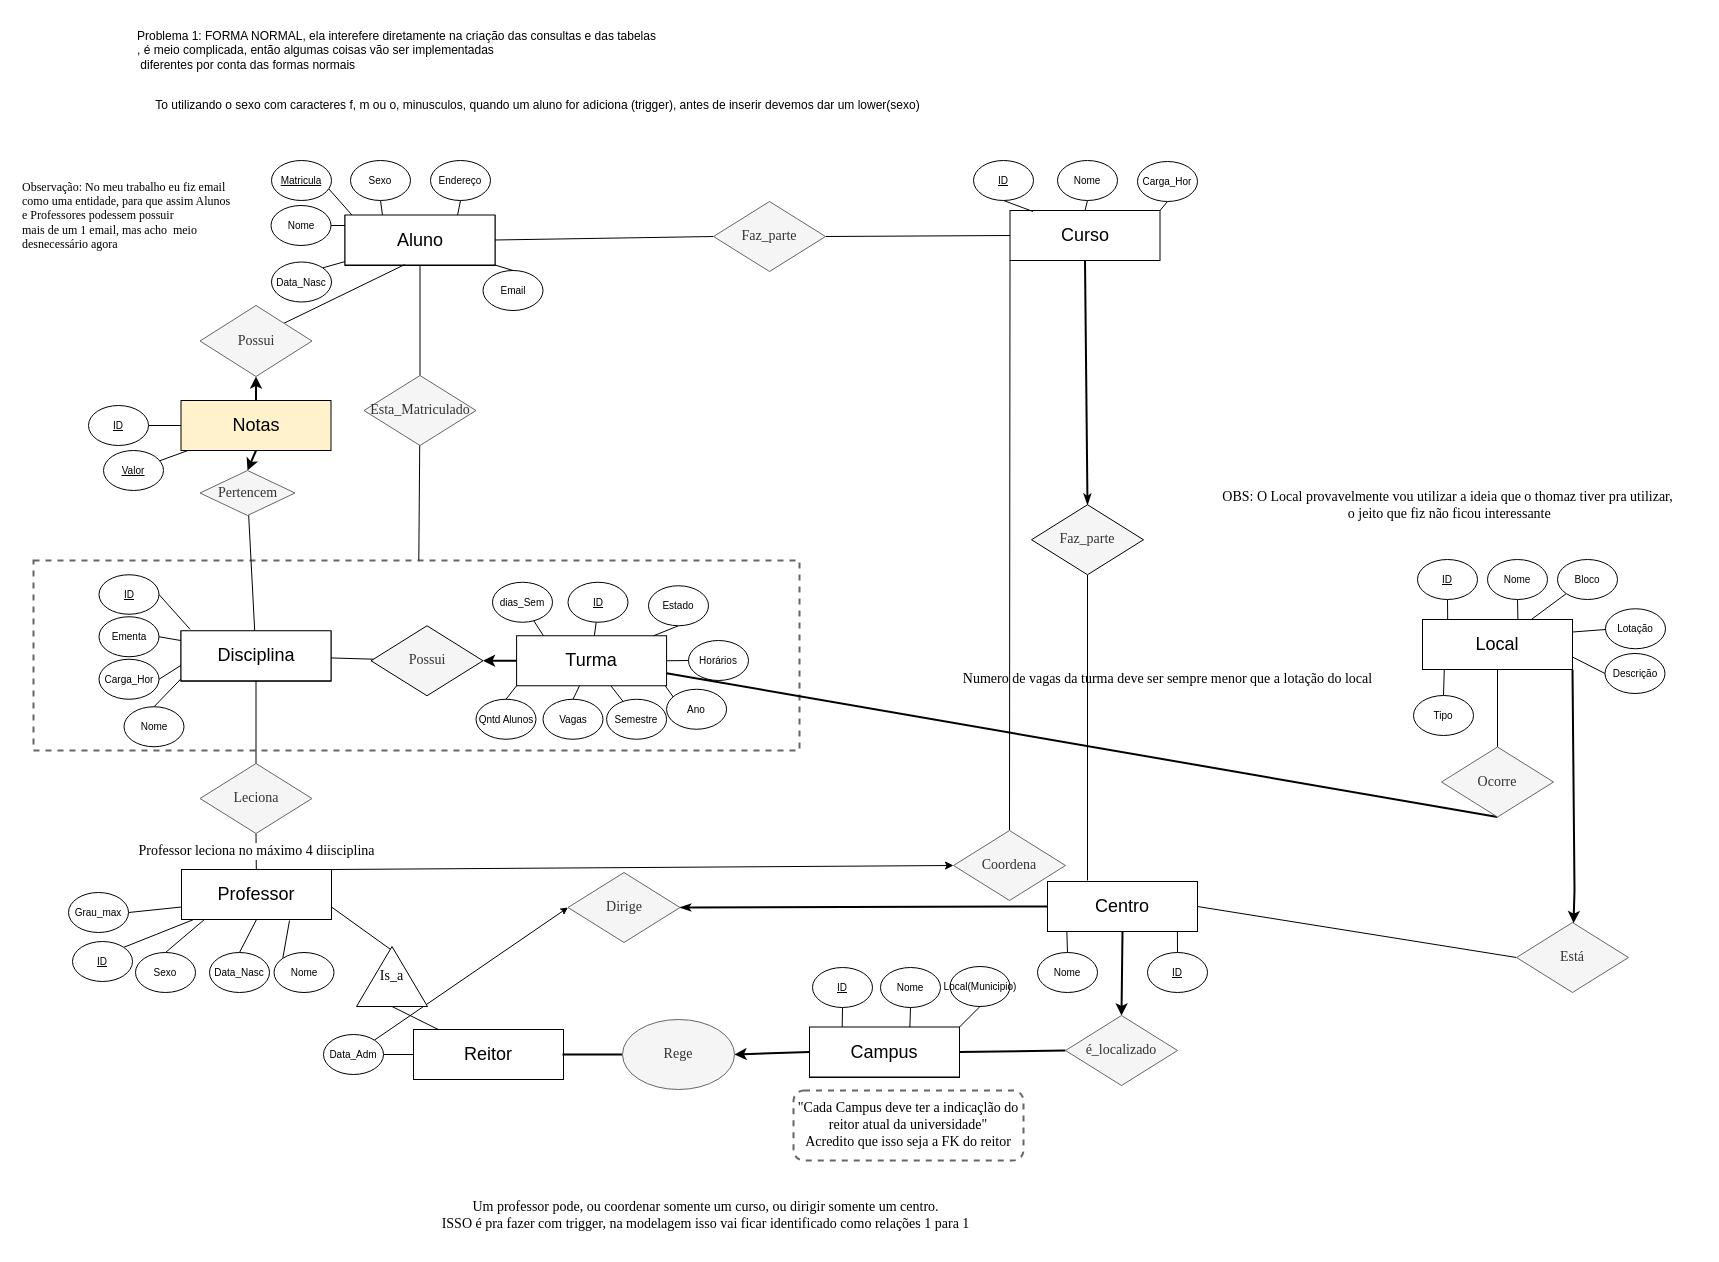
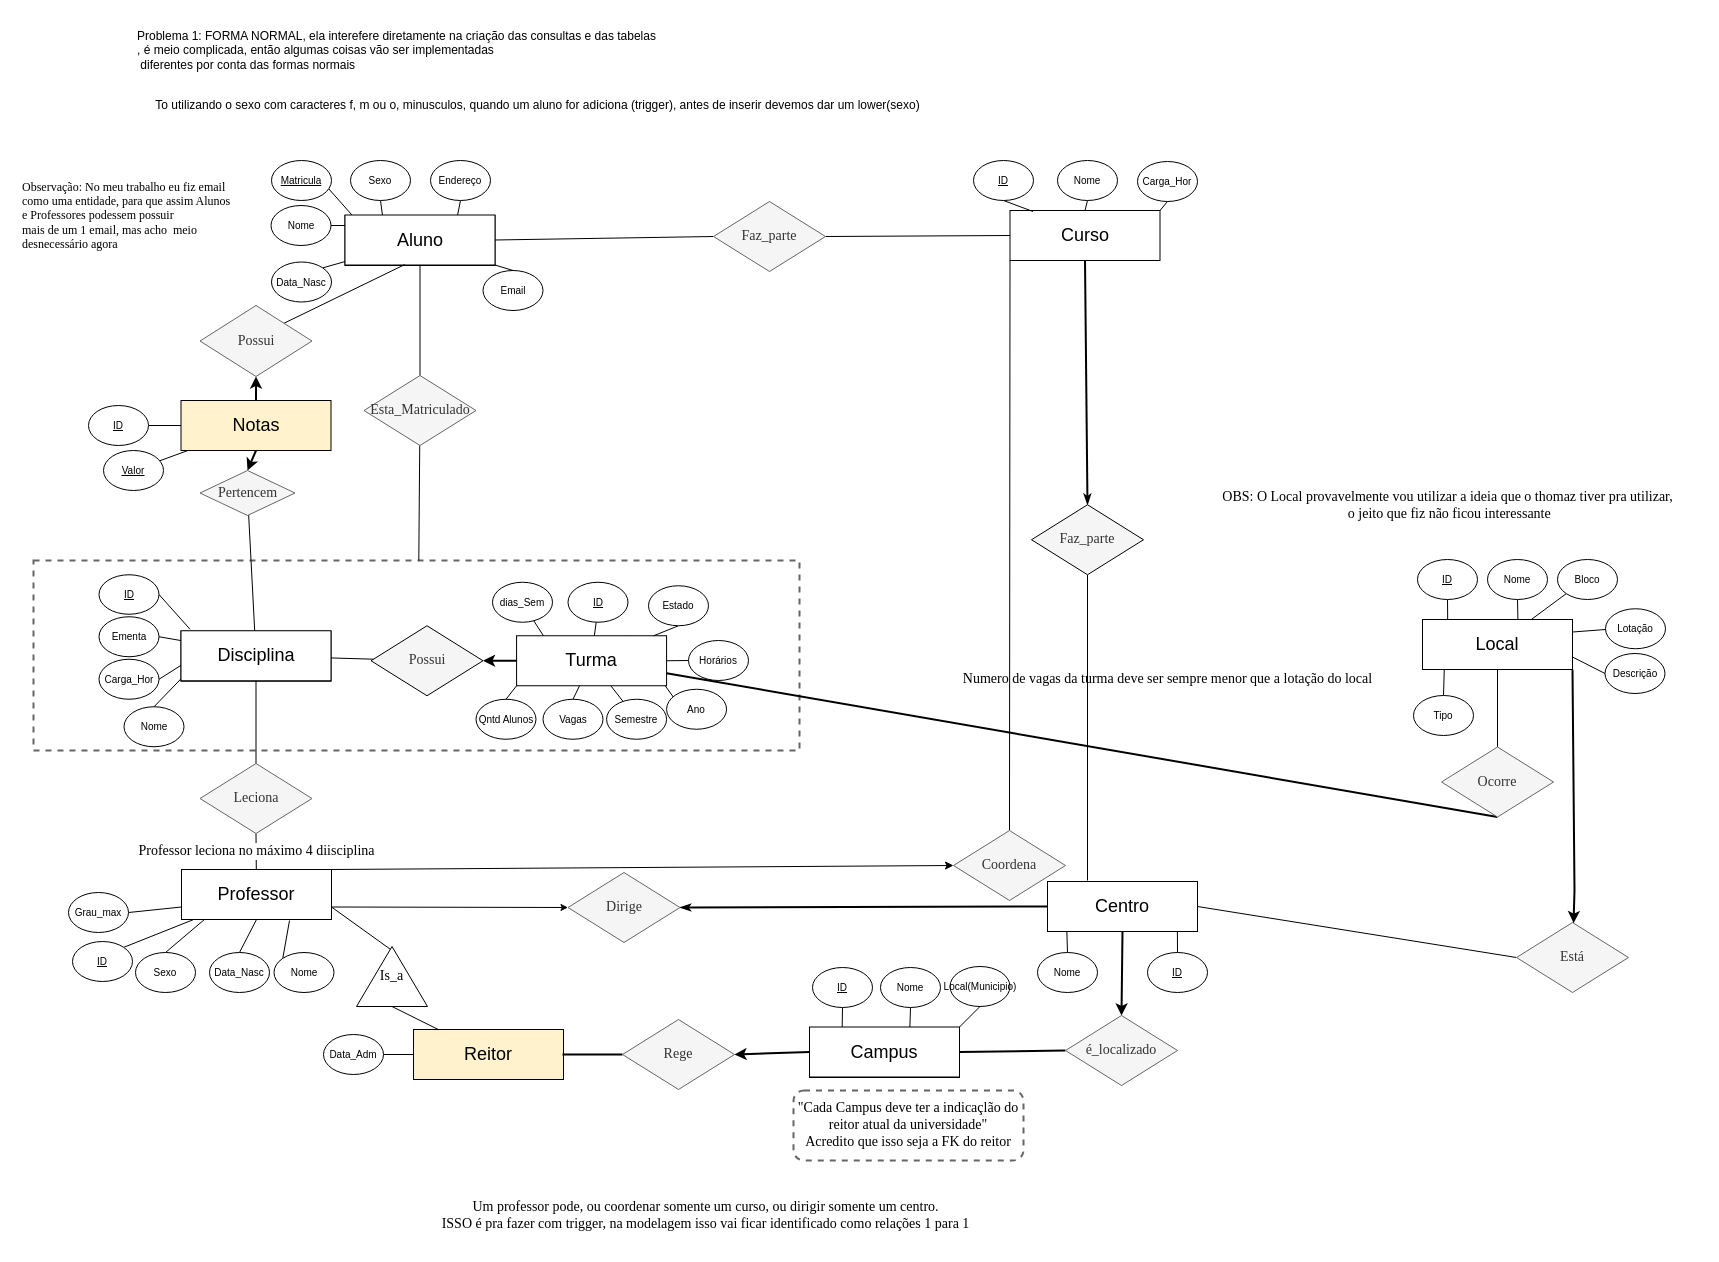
(469, 975) -> (448, 907)
(489, 1055) -> (489, 1055)
(679, 1055) -> (679, 1055)
